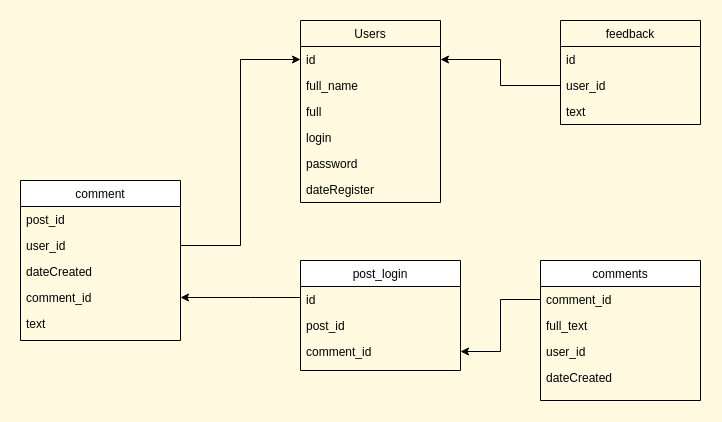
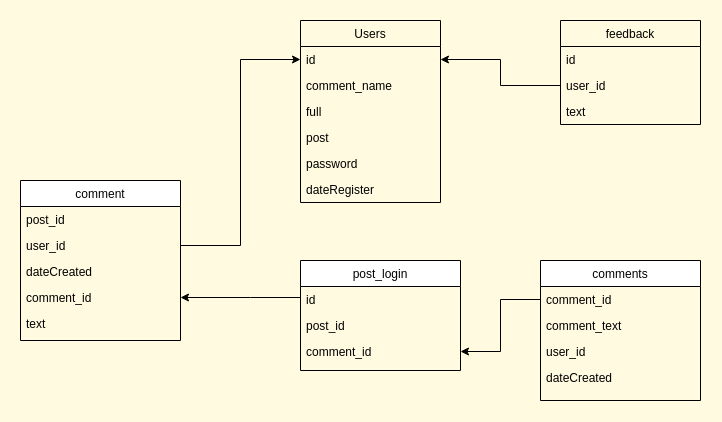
(333, 86) -> (346, 86)
(320, 138) -> (319, 138)
(573, 326) -> (586, 326)
